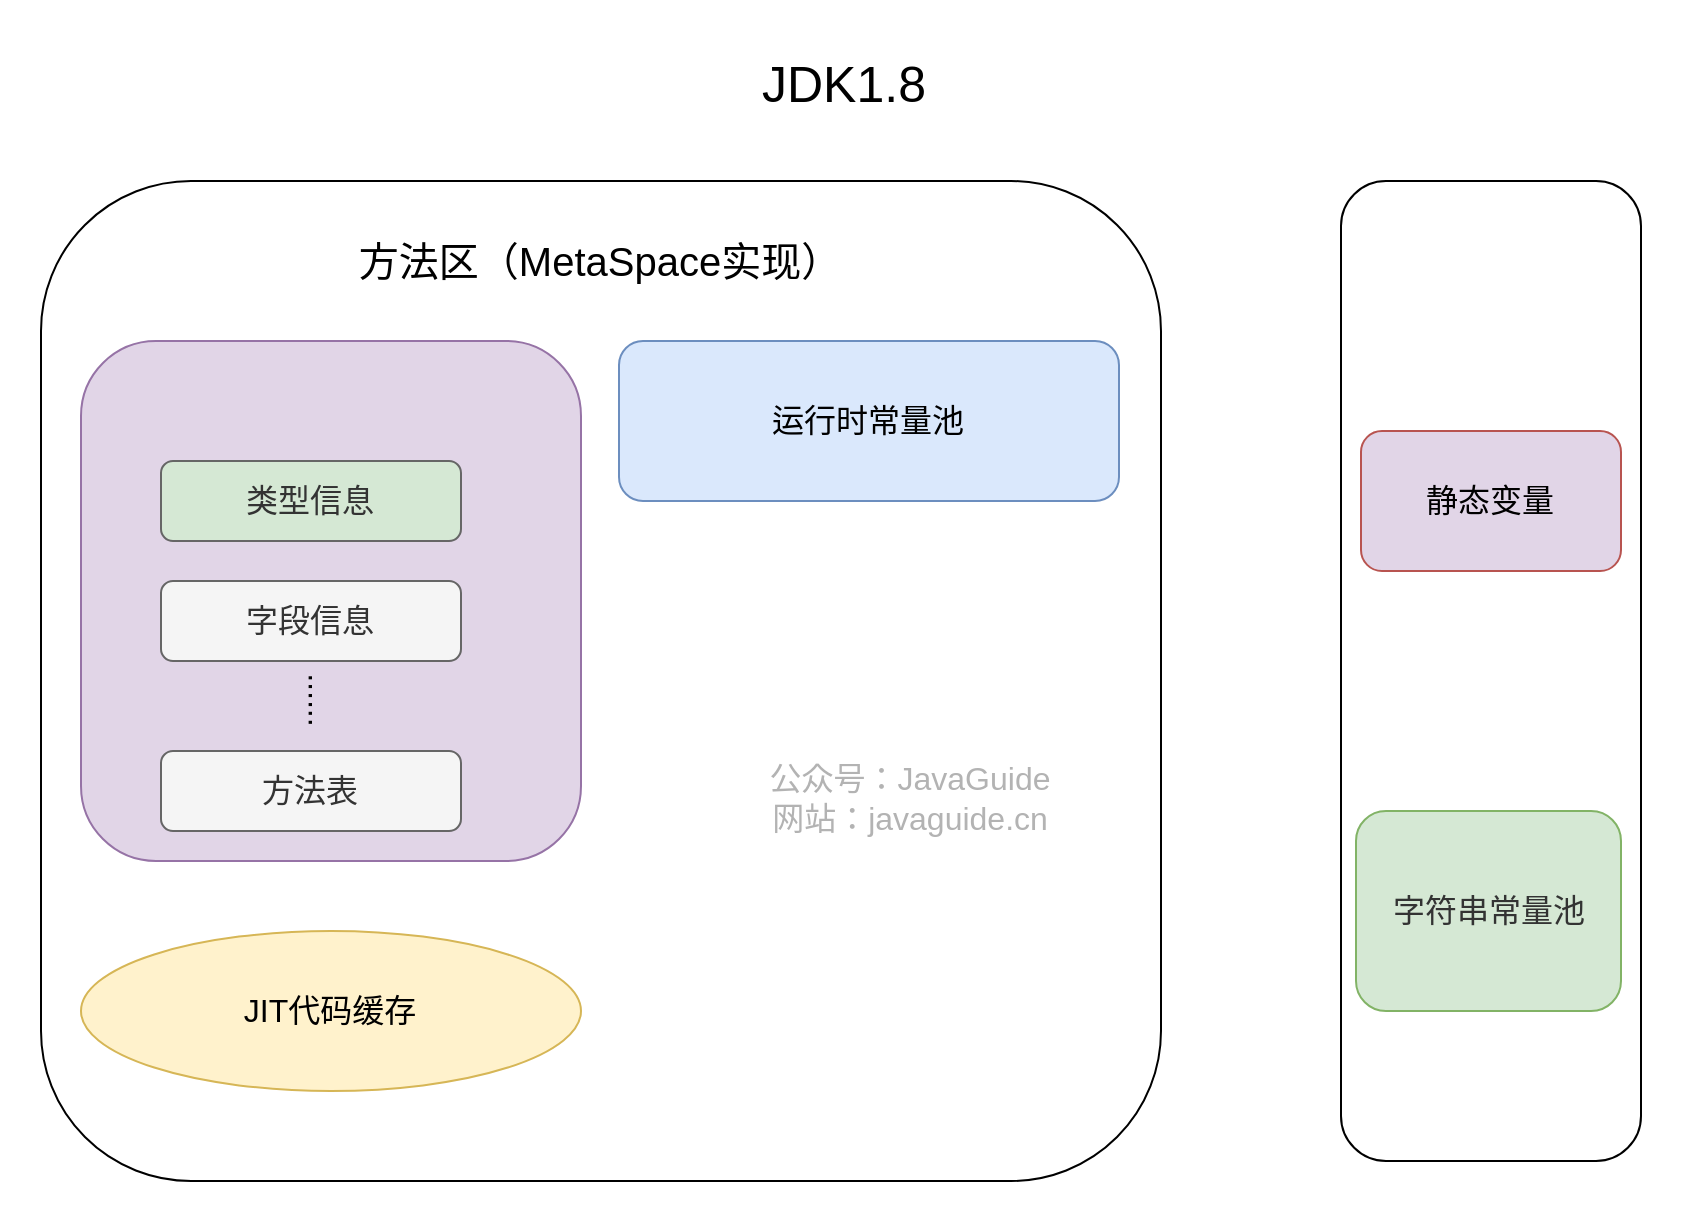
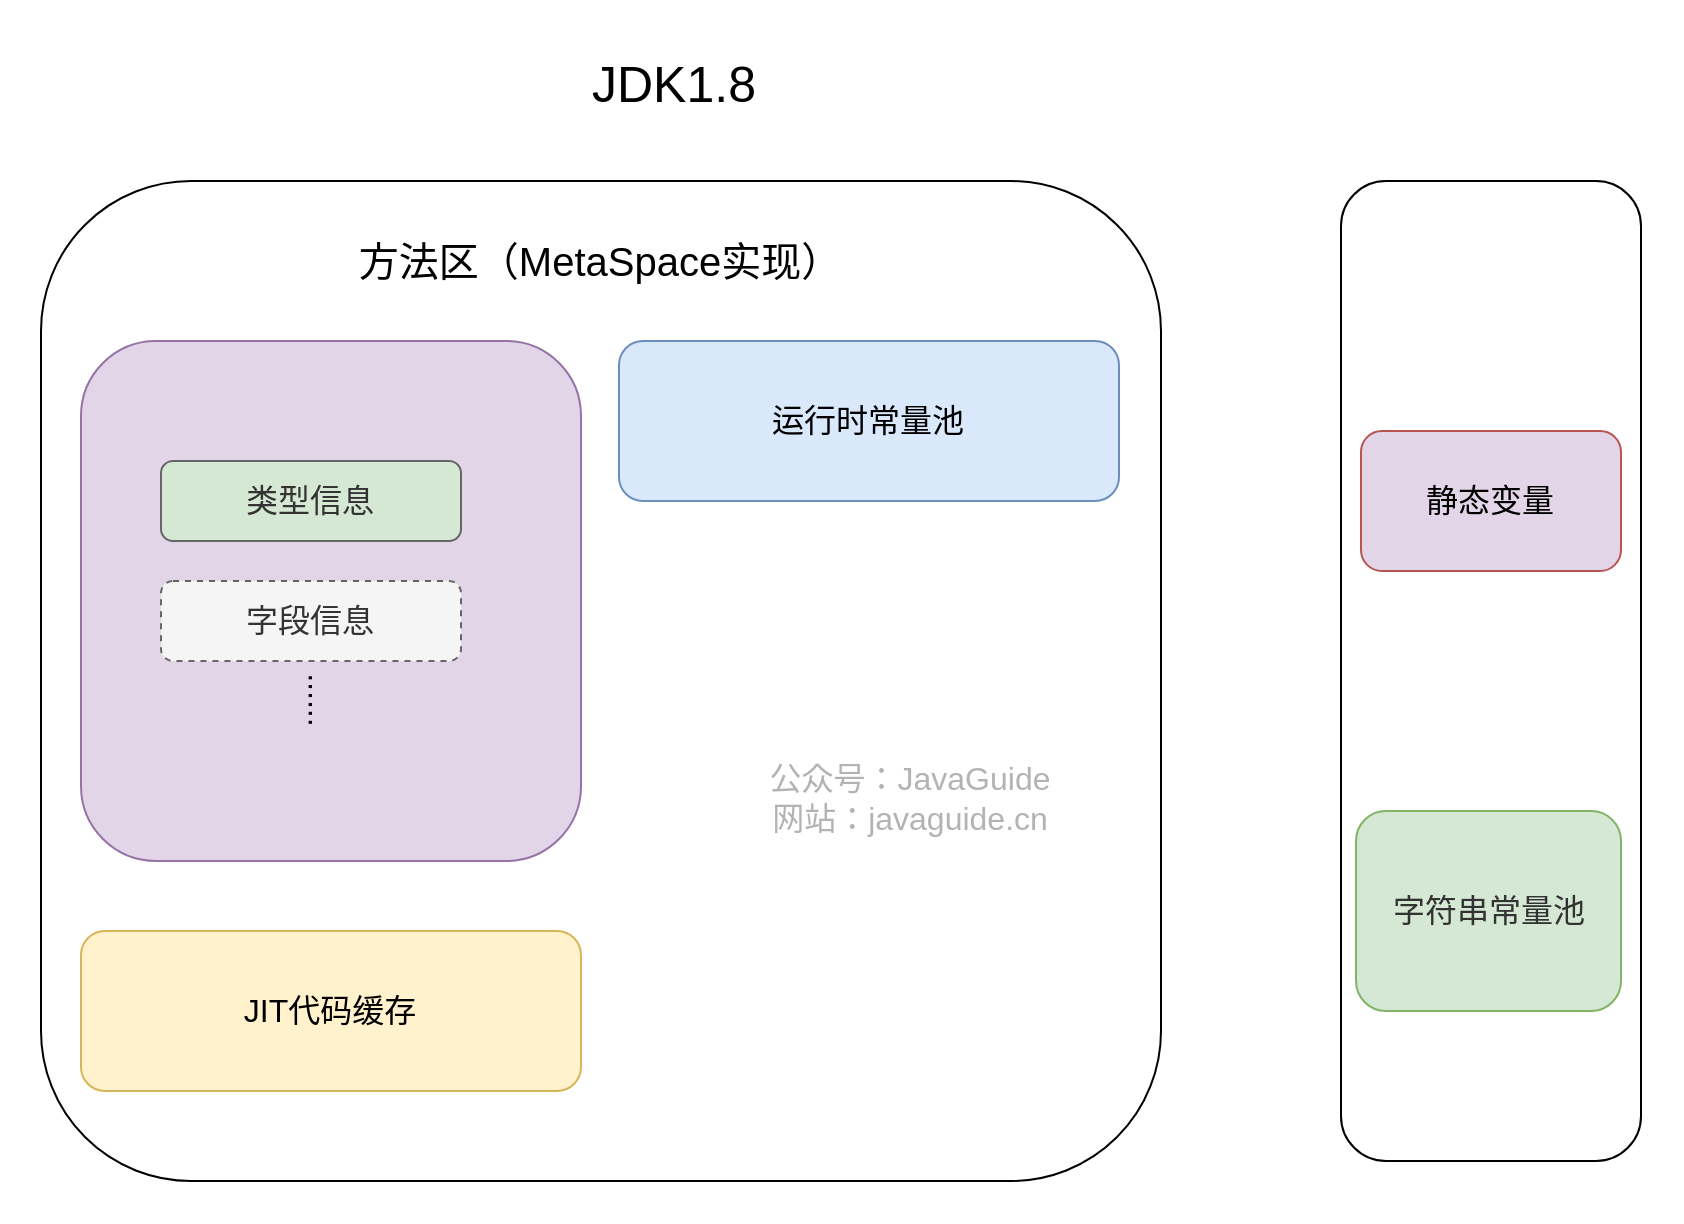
(869, 71) -> (699, 71)
(311, 621) -> (311, 621)
(311, 791) -> none
(331, 1011) -> (331, 1011)
